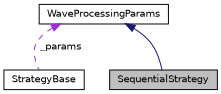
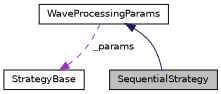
(35, 46) -> (87, 47)
